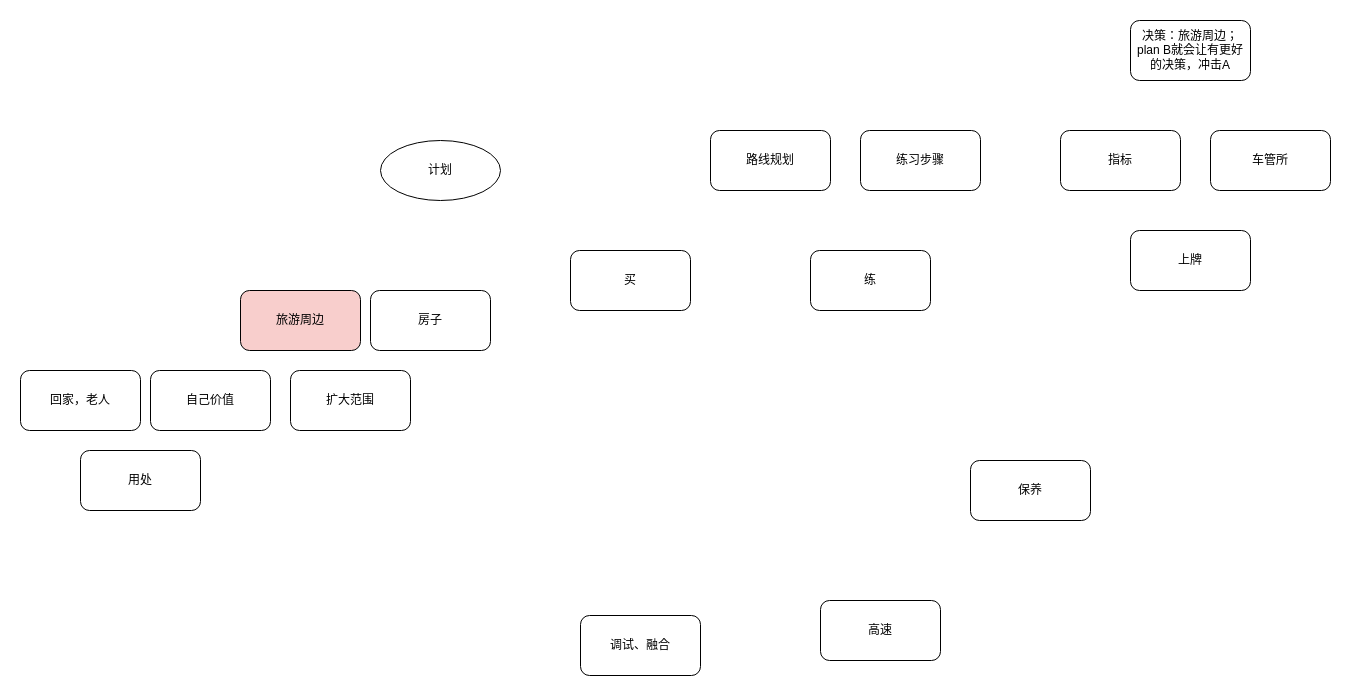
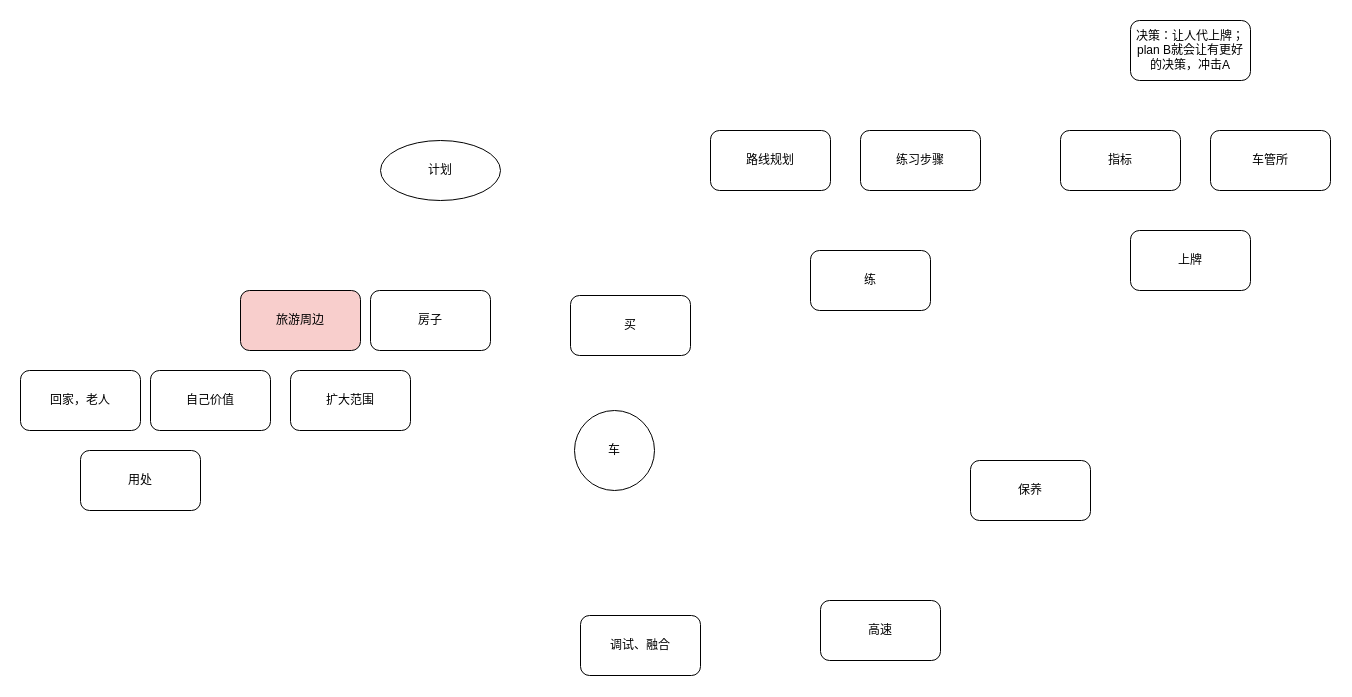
(1191, 51) -> (1191, 51)
(631, 281) -> (631, 326)
none -> (615, 451)
